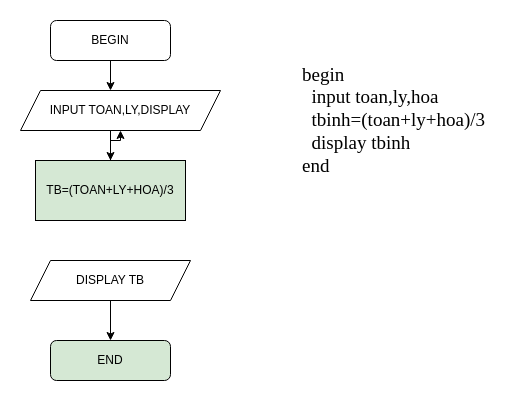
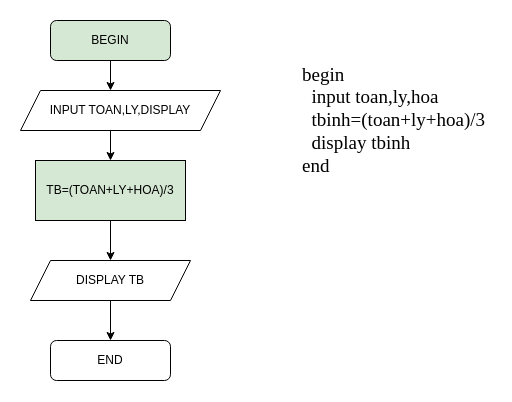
(111, 41) -> (111, 41)
(118, 141) -> (111, 237)
(111, 361) -> (111, 361)
